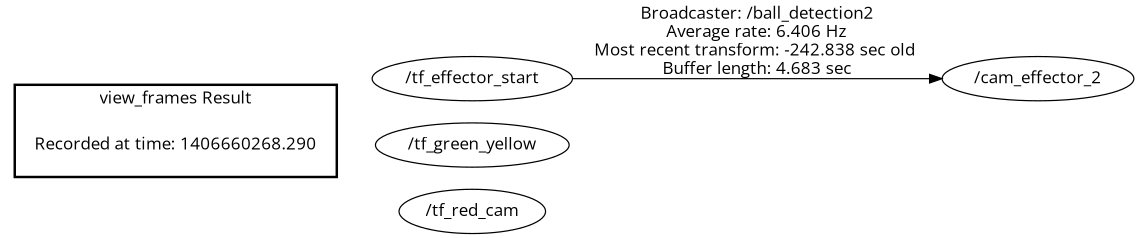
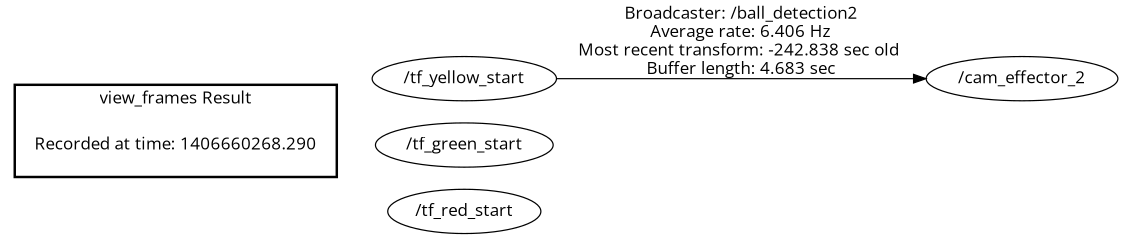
(472, 79) -> (464, 79)
(472, 145) -> (464, 145)
(472, 211) -> (464, 211)
